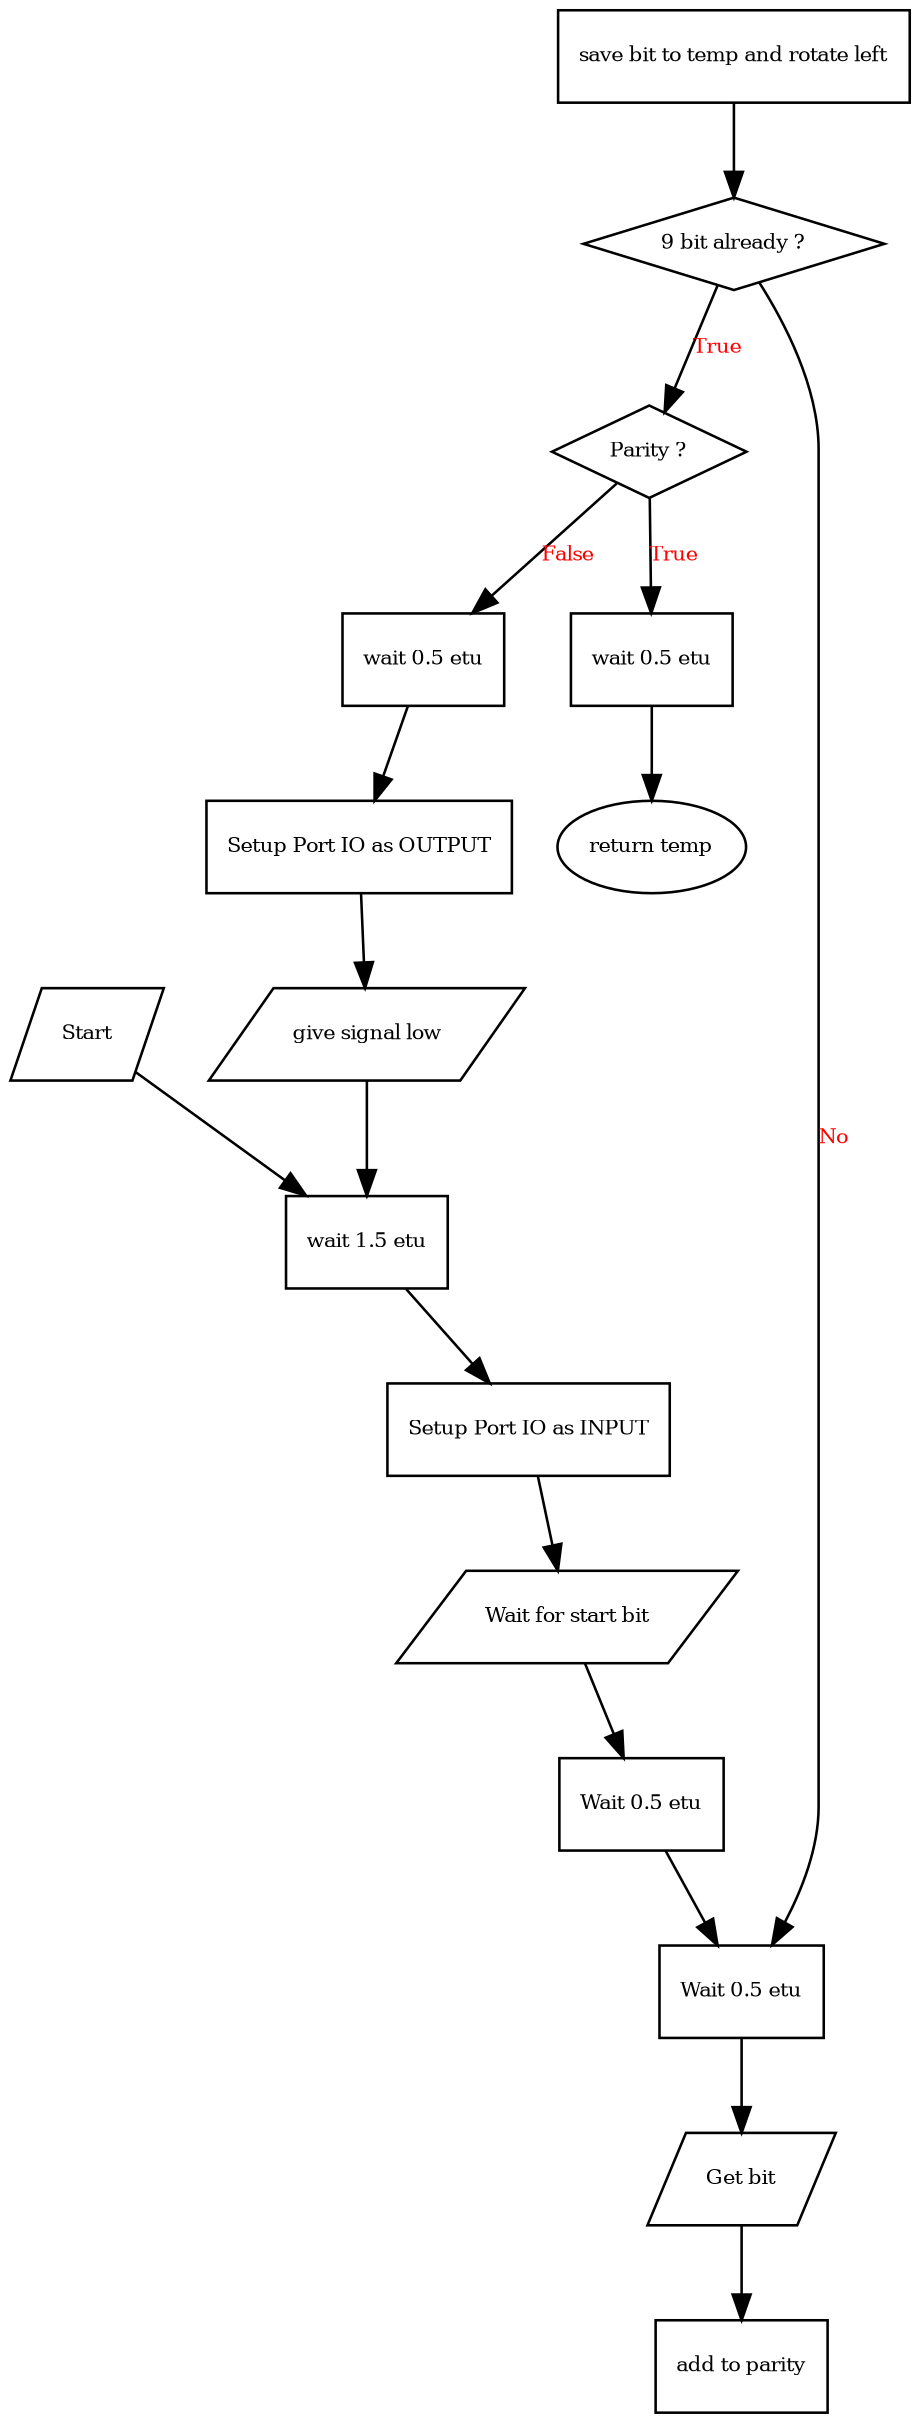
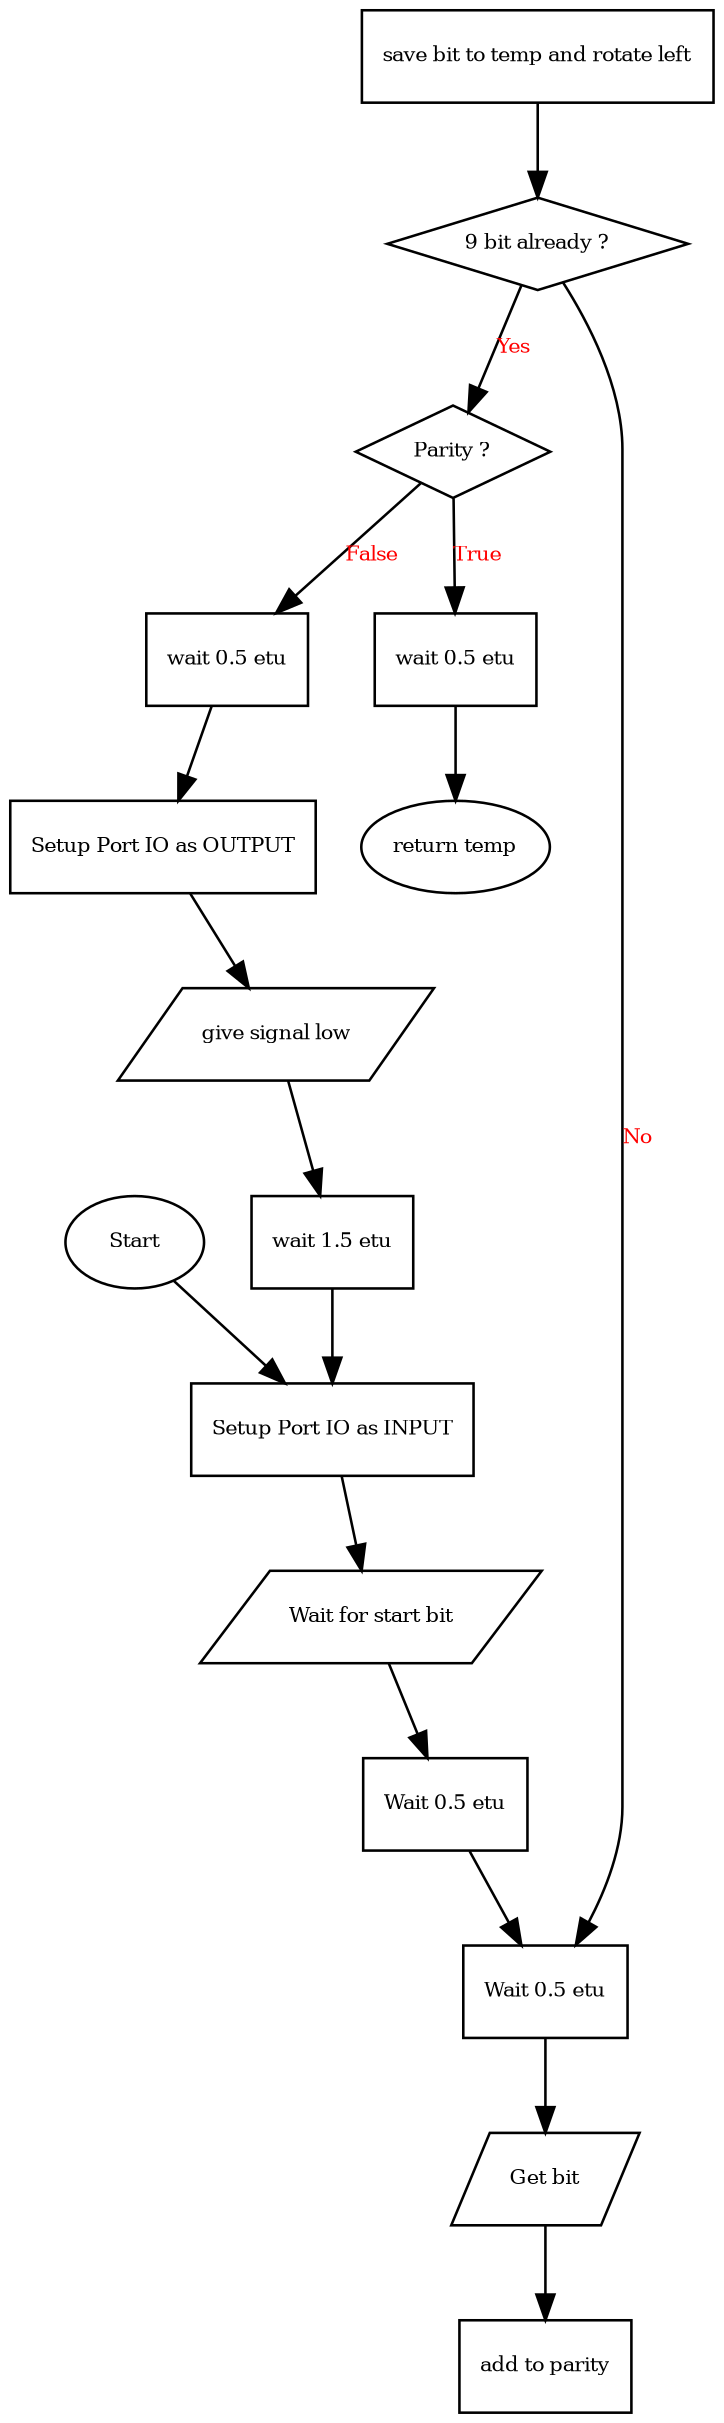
(717, 348) -> (513, 348)
(87, 1034) -> (135, 1242)
(210, 1126) -> (220, 1323)
